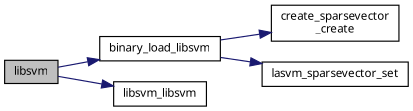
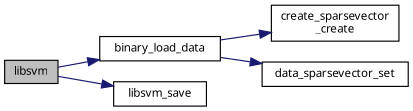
(160, 49) -> (160, 49)
(335, 74) -> (335, 74)
(160, 94) -> (160, 94)
